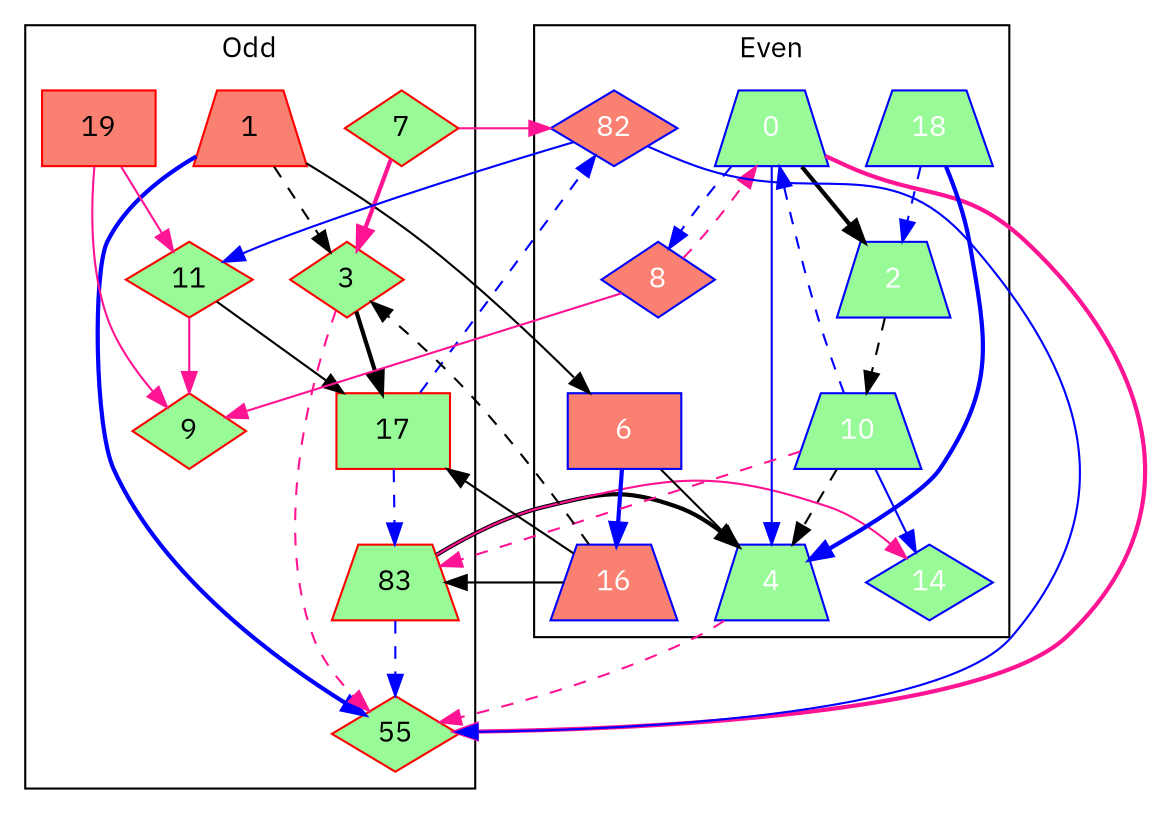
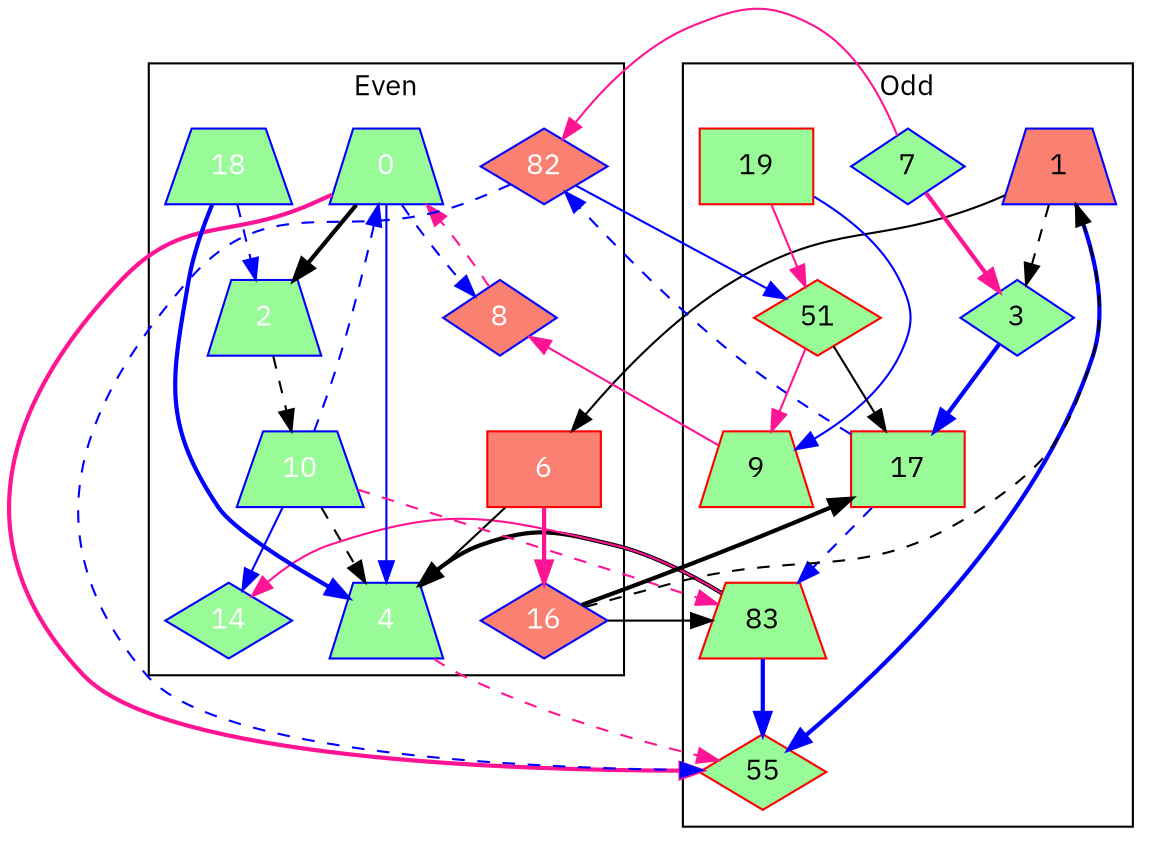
(99, 128) -> (756, 166)
(250, 128) -> (1059, 166)
(402, 128) -> (908, 166)
(189, 280) -> (817, 318)
(347, 280) -> (1017, 318)
(111, 326) -> (911, 318)
(366, 342) -> (973, 379)
(415, 358) -> (637, 399)
(496, 424) -> (945, 530)
(189, 431) -> (756, 469)
(625, 431) -> (544, 469)
(620, 496) -> (544, 535)
(503, 507) -> (707, 558)
(296, 508) -> none
(1070, 535) -> (88, 573)
(614, 582) -> (544, 621)
(395, 648) -> (763, 686)
